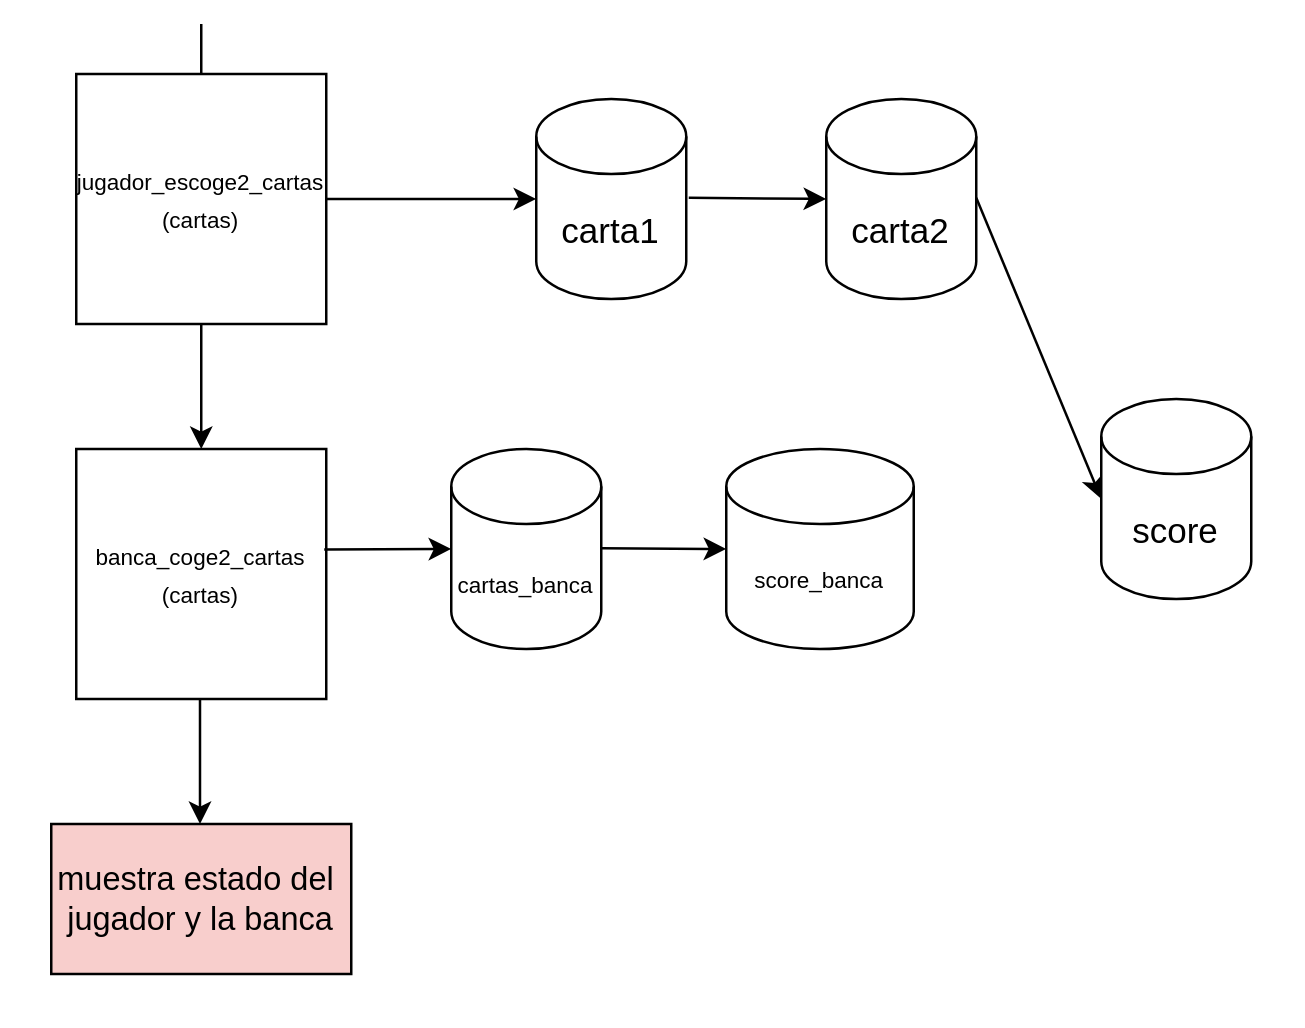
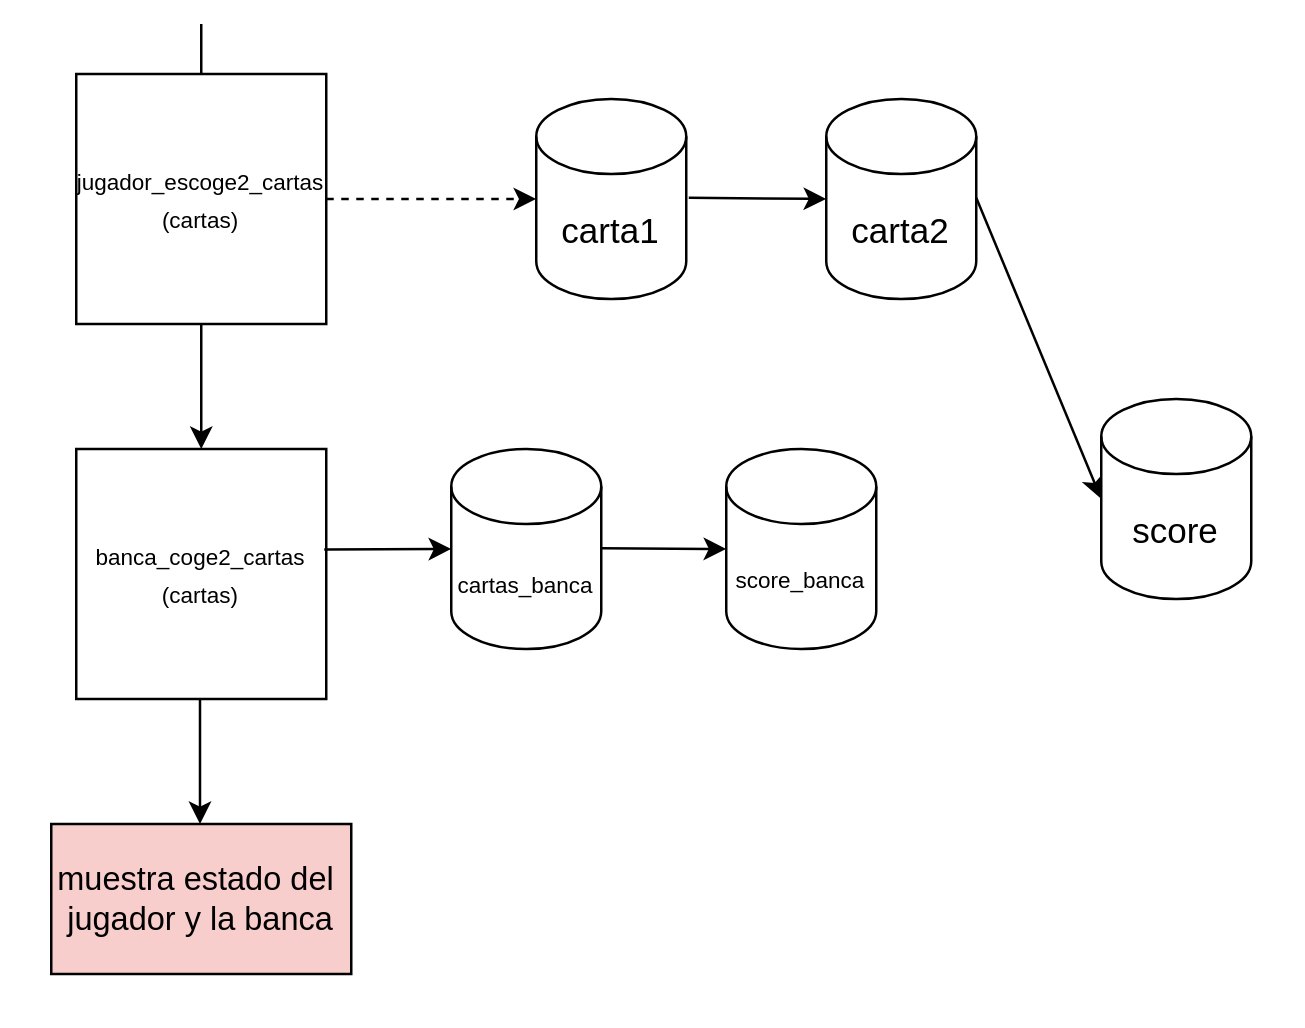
(426, 199) -> (426, 199)
(820, 549) -> (801, 549)
